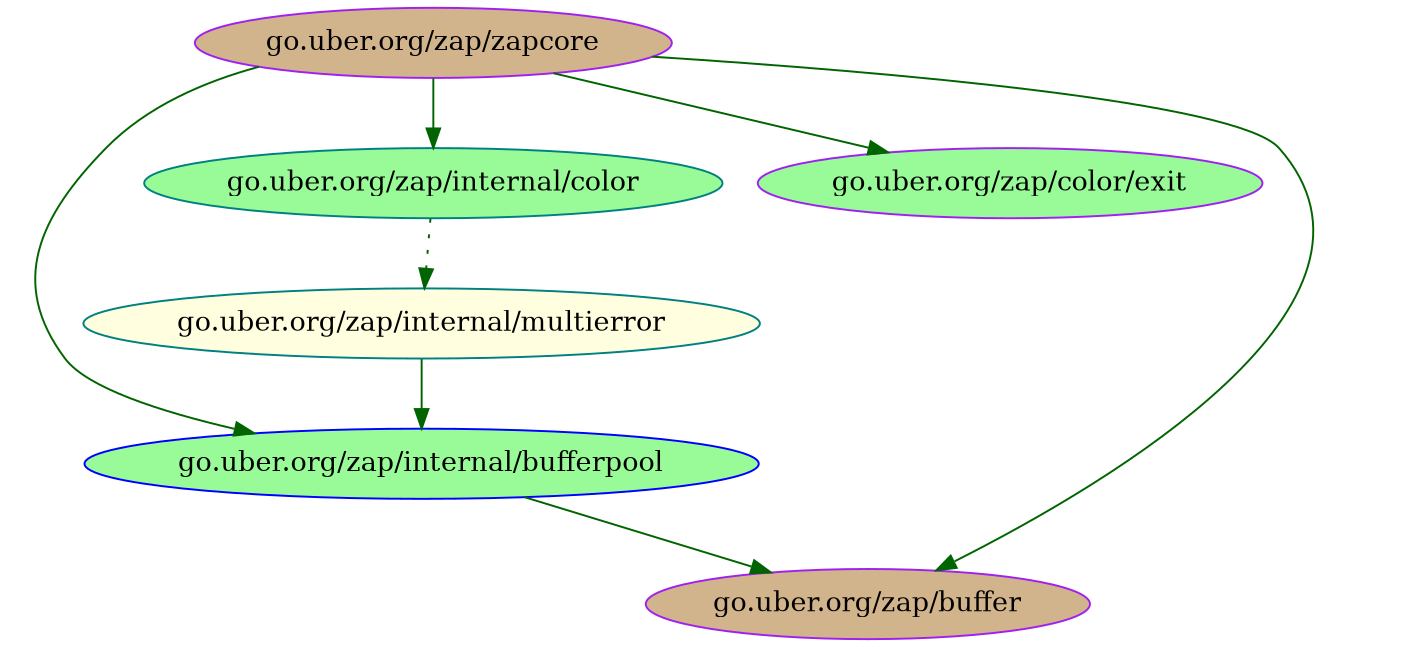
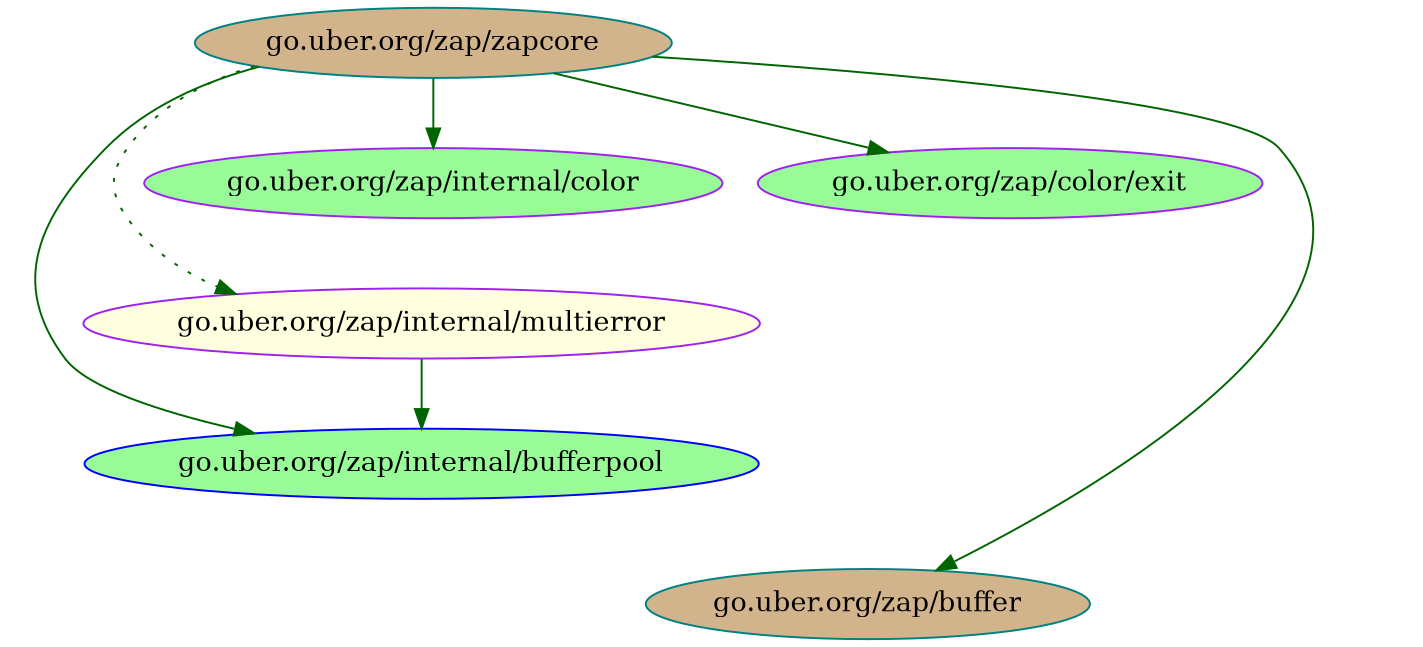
(433, 43) -> (433, 43)
(433, 183) -> (433, 183)
(428, 244) -> (118, 164)
(422, 323) -> (422, 323)
(638, 532) -> none
(868, 604) -> (868, 604)
